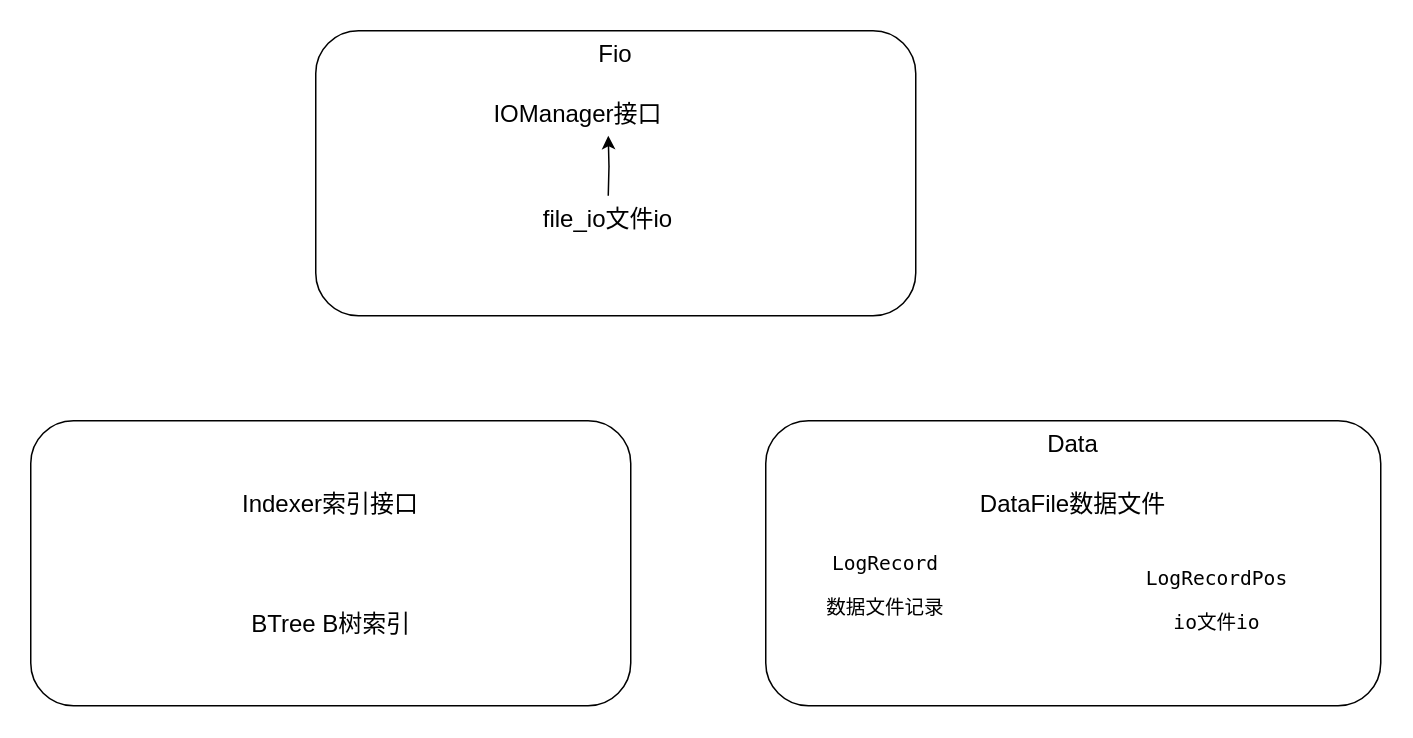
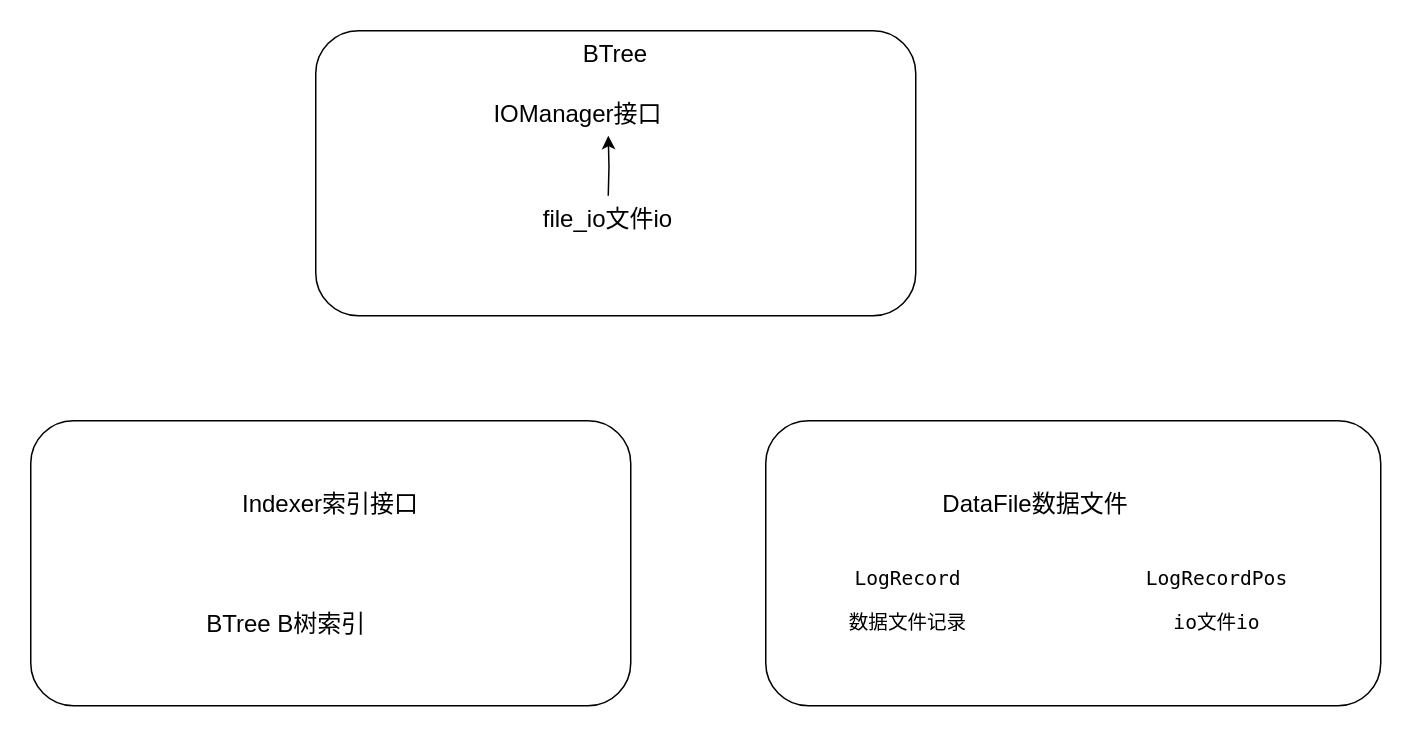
(616, 53) -> (616, 53)
(1073, 443) -> none
(1073, 503) -> (1036, 503)
(886, 586) -> (908, 601)
(331, 623) -> (286, 623)
